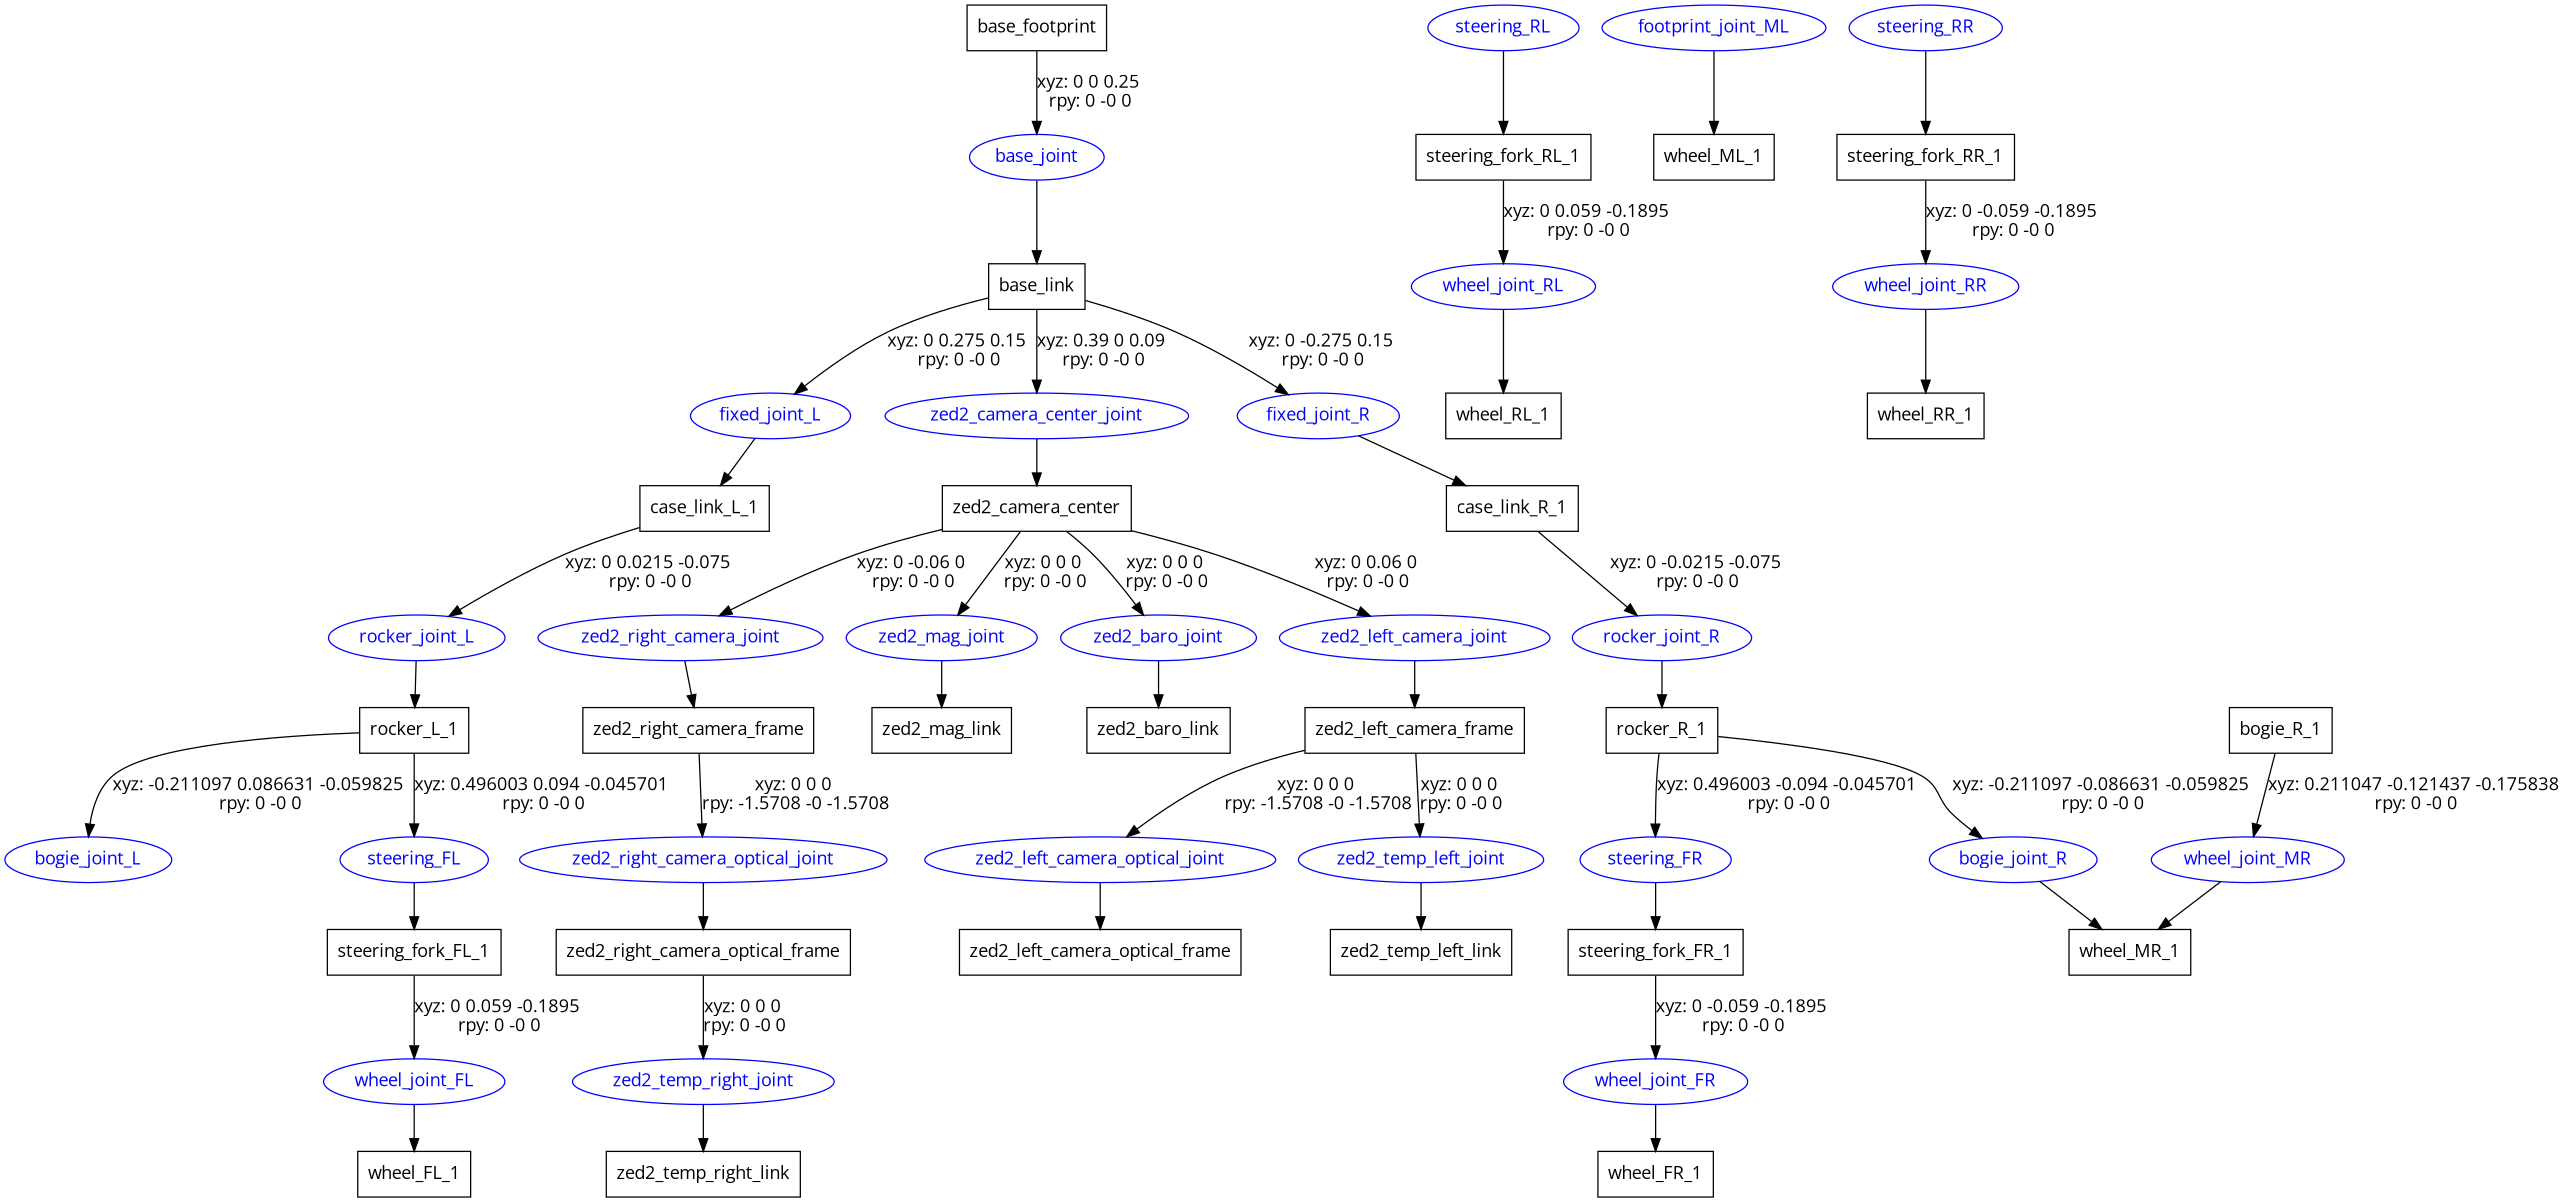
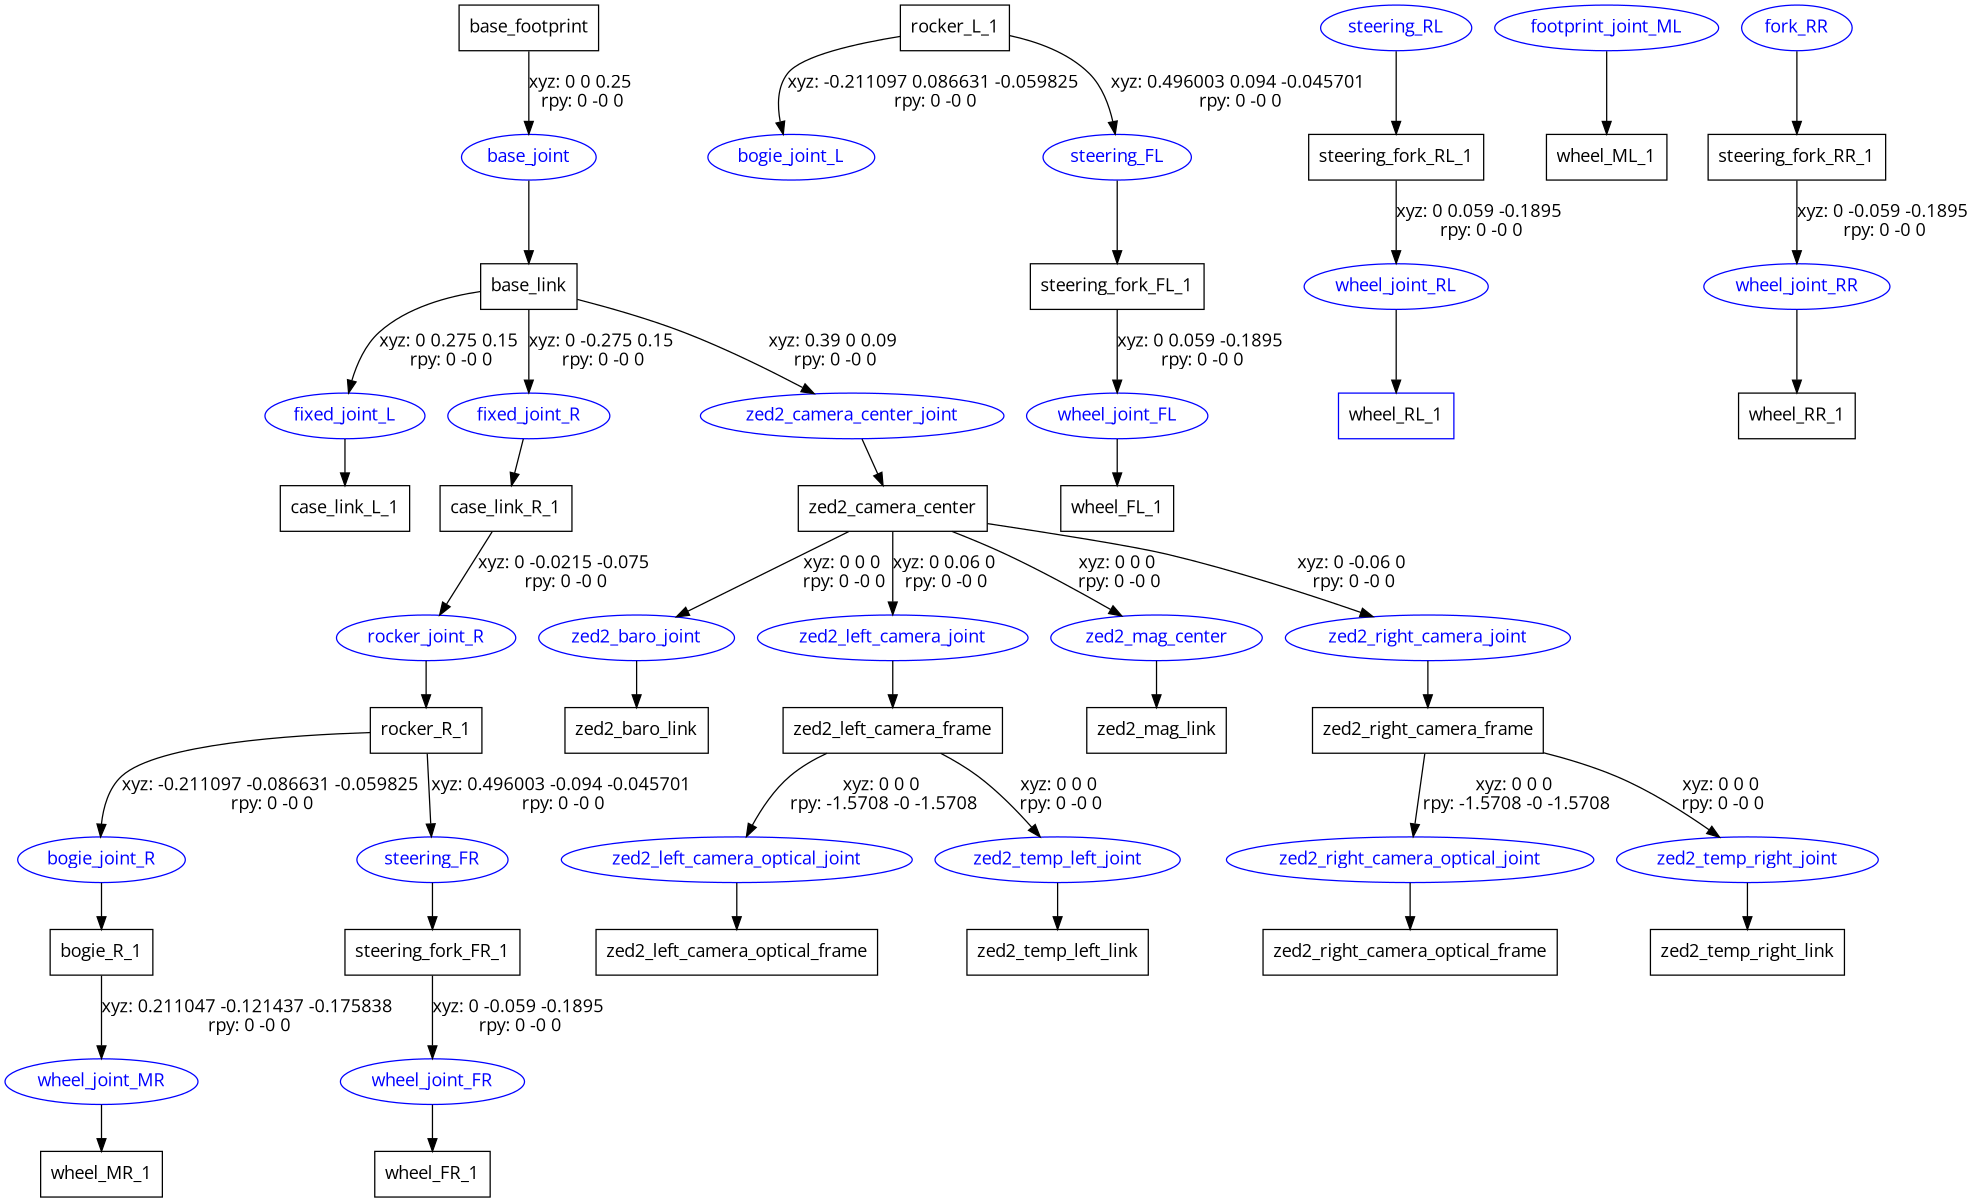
(1926, 28) -> (1797, 28)
(1503, 416) -> (1396, 416)
(417, 638) -> none
(942, 638) -> (1157, 638)
(2066, 902) -> (101, 900)
(703, 1011) -> (1630, 783)
